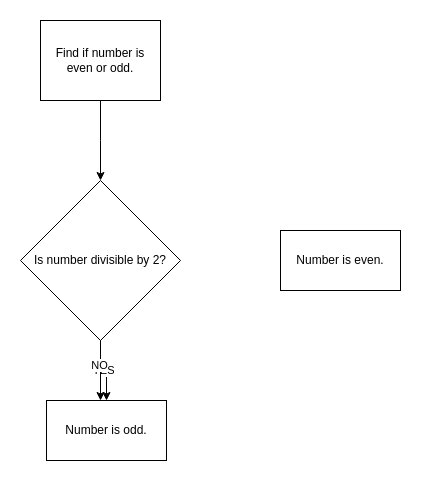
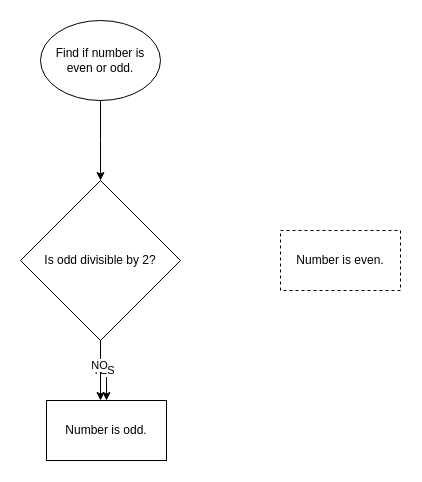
(101, 61) -> (101, 61)
(101, 261) -> (101, 261)
(341, 261) -> (341, 261)
